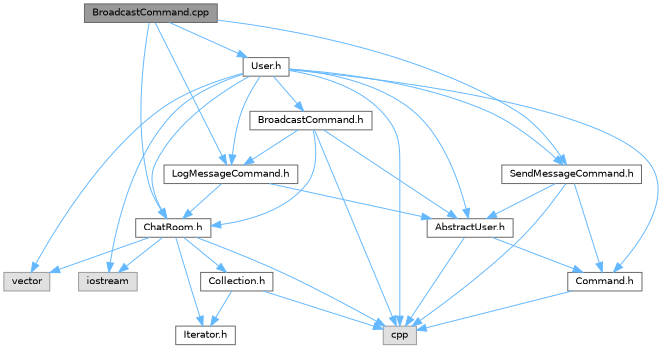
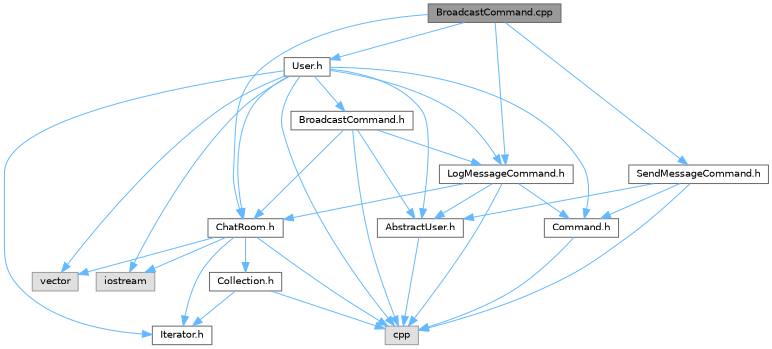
(451, 98) -> (18, 149)
none -> (462, 253)
(533, 253) -> (540, 198)
